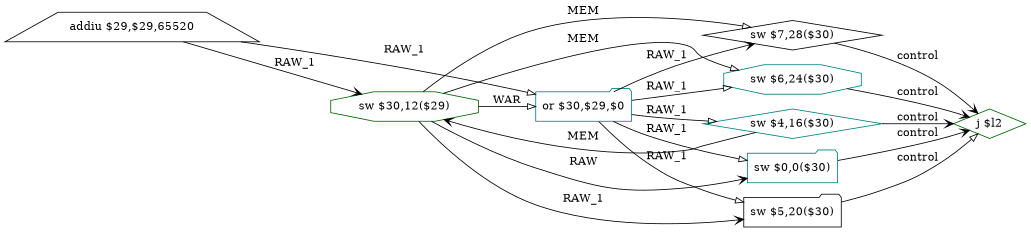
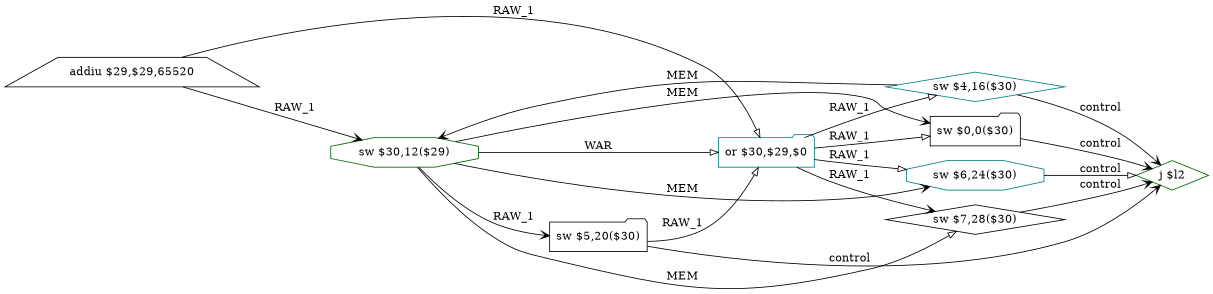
(588, 53) -> (687, 197)
(905, 100) -> (1086, 175)
(584, 162) -> (683, 93)
(793, 168) -> (975, 131)
(661, 172) -> (711, 225)
(911, 179) -> (908, 265)
